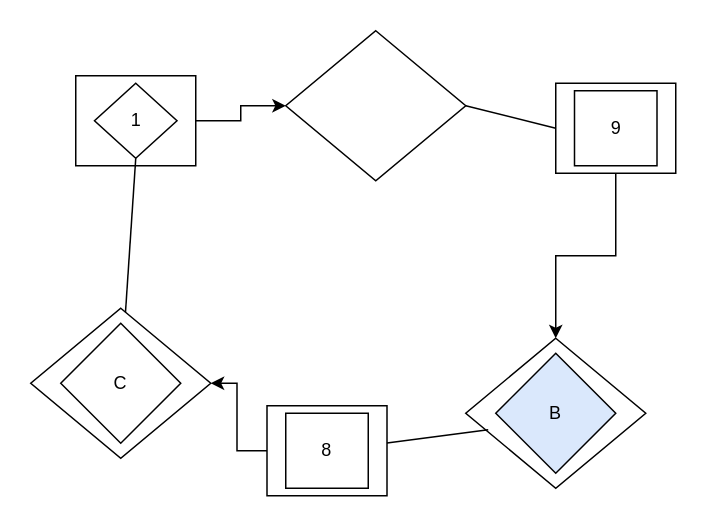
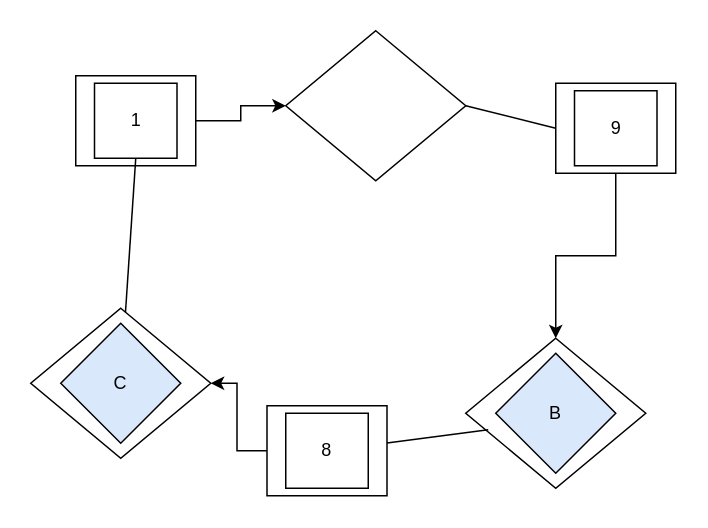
(136, 121) -> (136, 121)
(121, 383) -> (121, 383)
